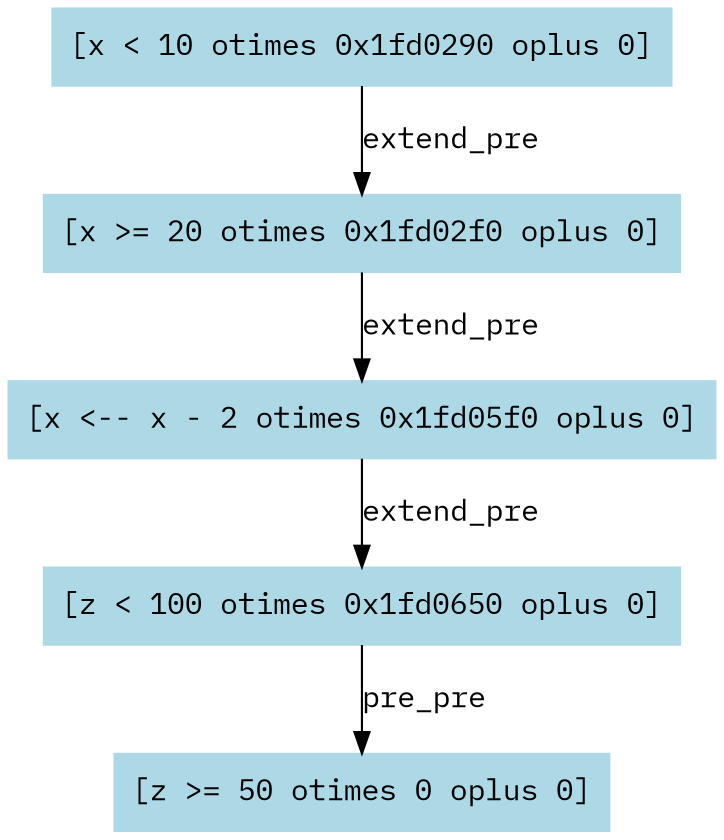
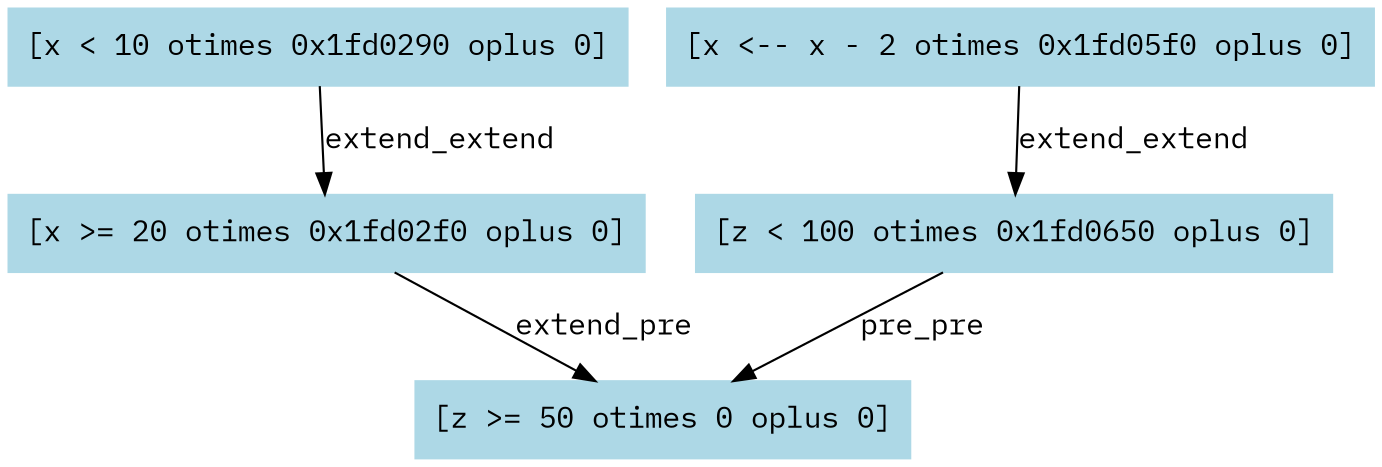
(451, 140) -> (440, 140)
(362, 316) -> (485, 322)
(451, 513) -> (1134, 140)
